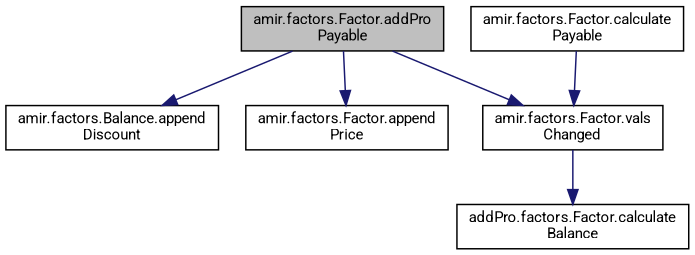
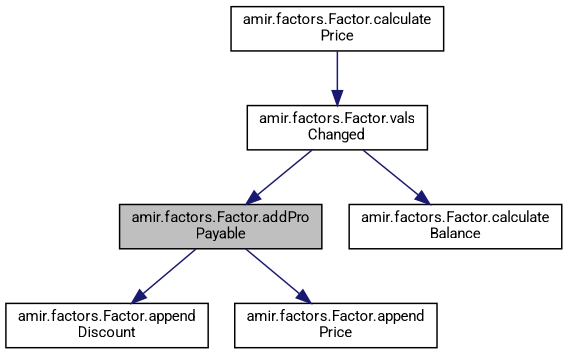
(577, 29) -> (337, 29)
(451, 75) -> (285, 172)
(112, 128) -> (107, 326)
(573, 227) -> (455, 227)
